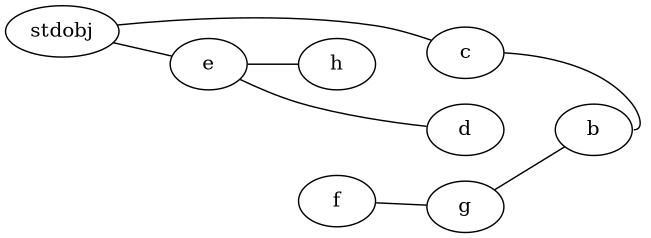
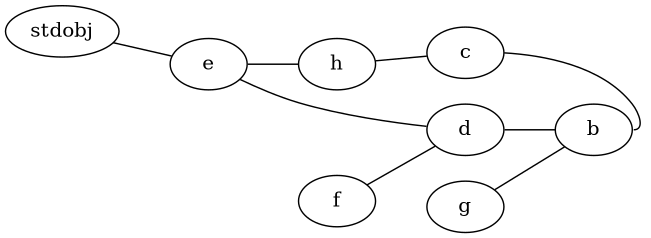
(275, 18) -> (401, 58)
none -> (530, 130)
(401, 204) -> (401, 166)
